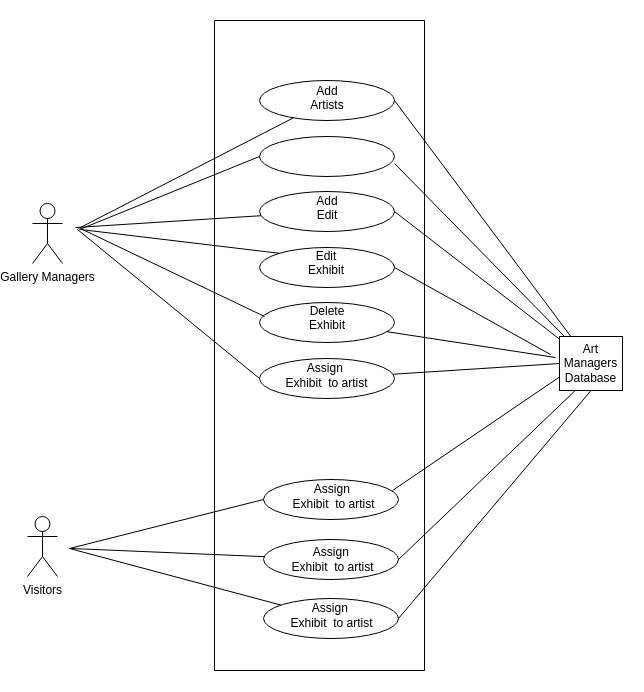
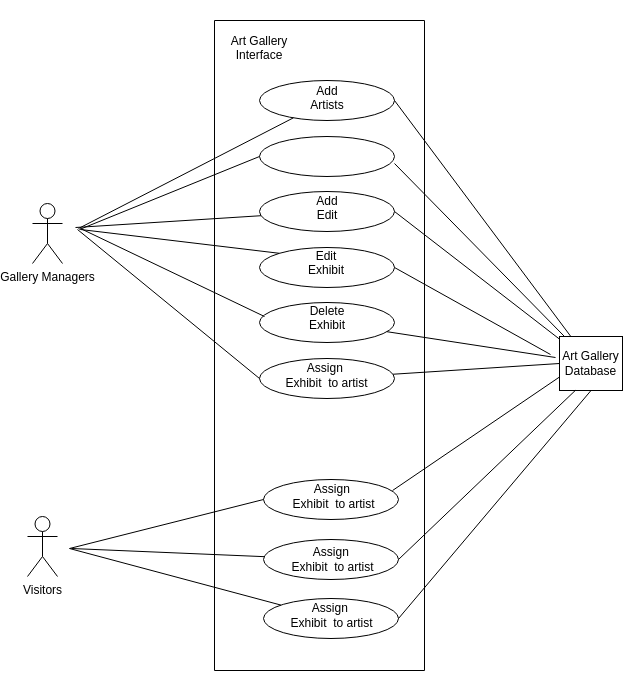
none -> (260, 56)
(591, 364) -> (591, 364)
